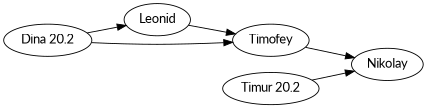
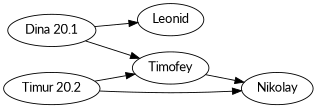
(207, 29) -> (110, 78)
(48, 40) -> (52, 30)
